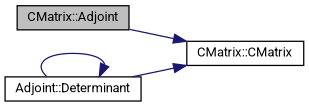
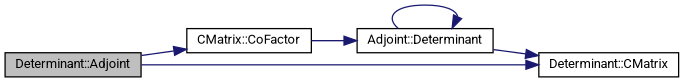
(73, 18) -> (73, 65)
none -> (249, 41)
(245, 53) -> (609, 65)
